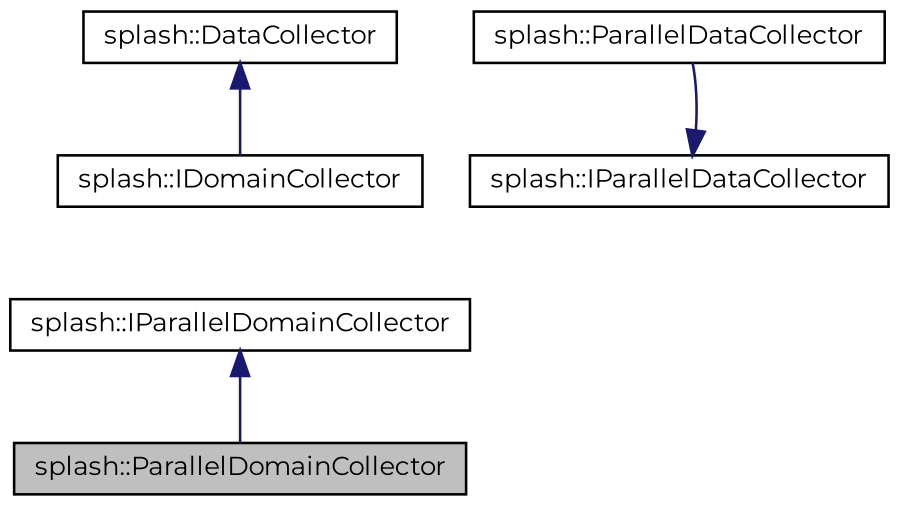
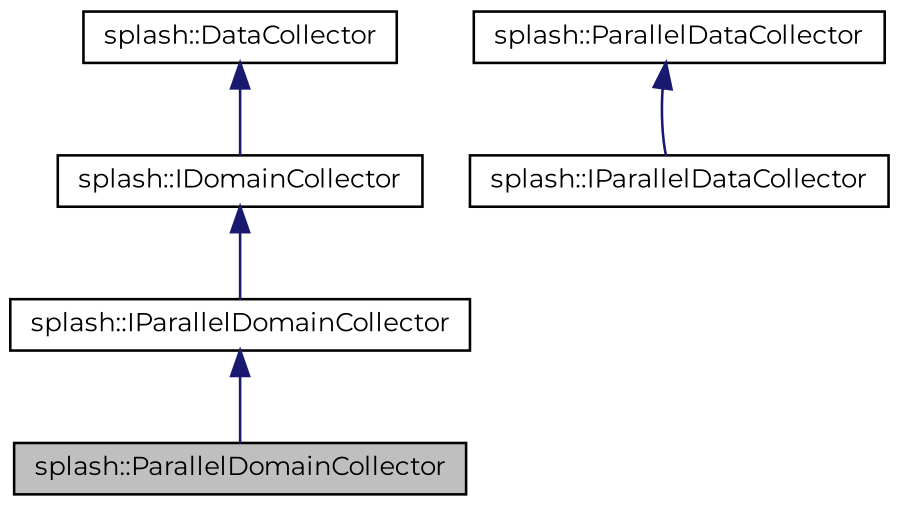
(696, 96) -> (662, 122)
none -> (240, 266)
